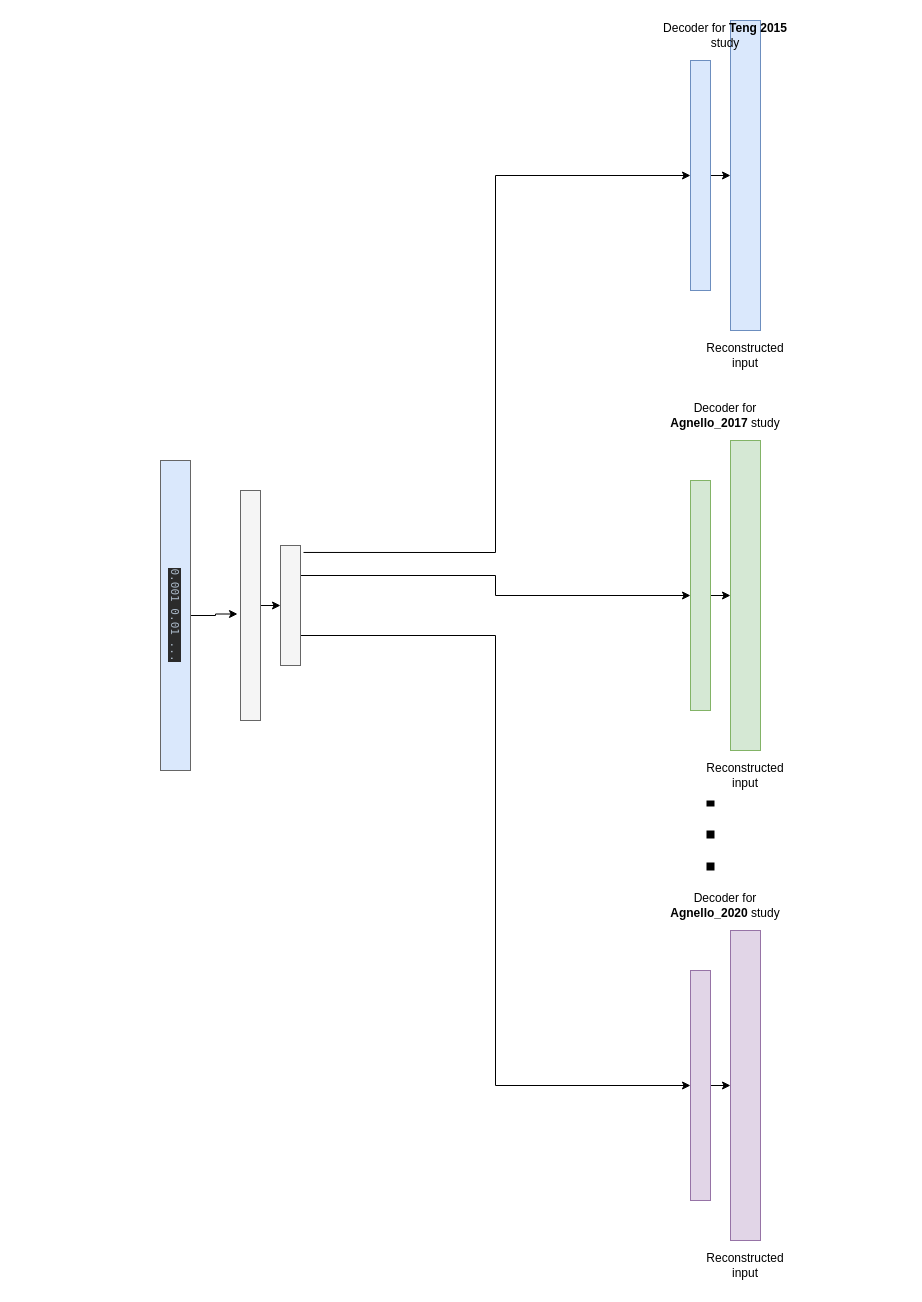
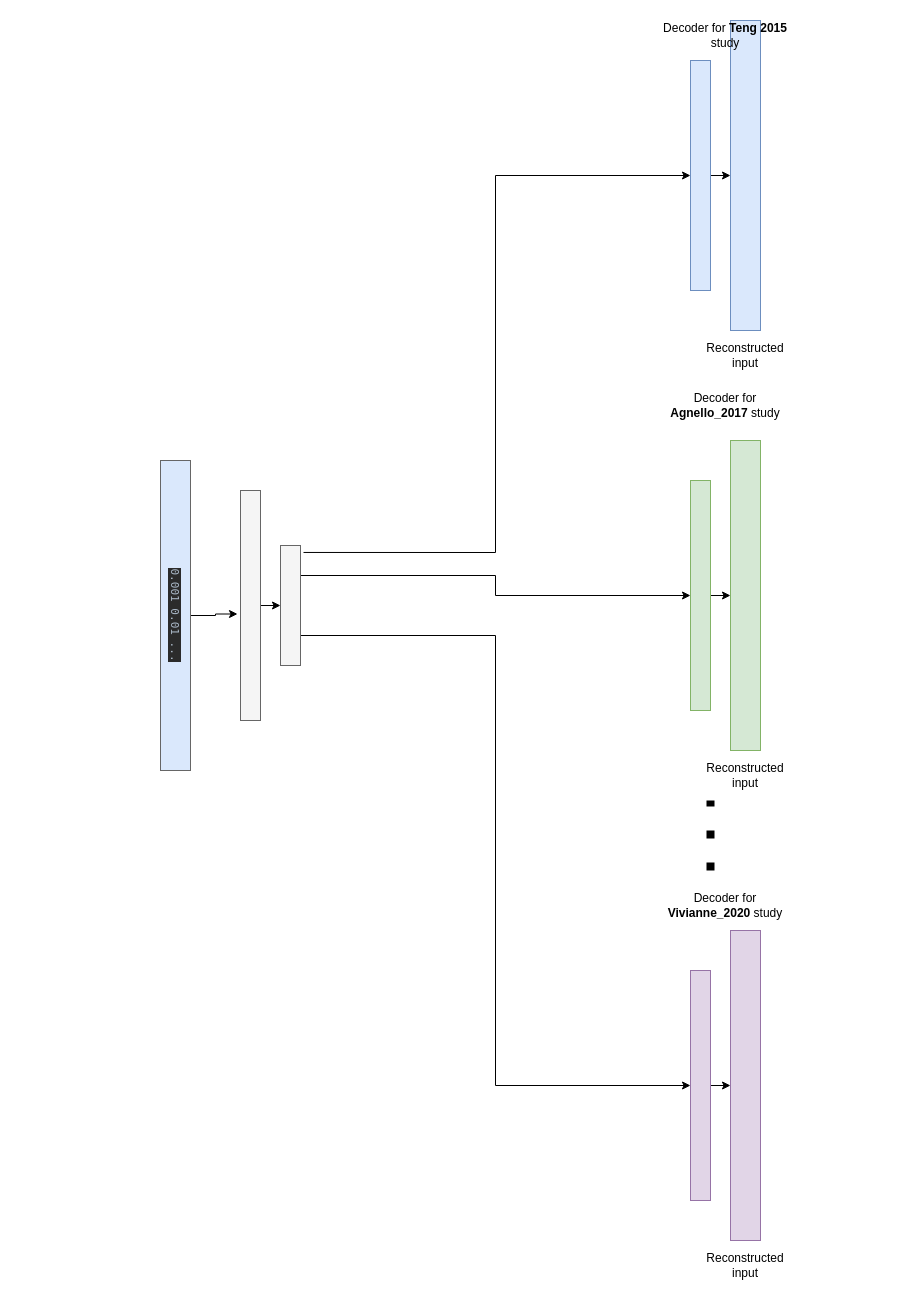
(726, 416) -> (726, 406)
(726, 906) -> (726, 906)
